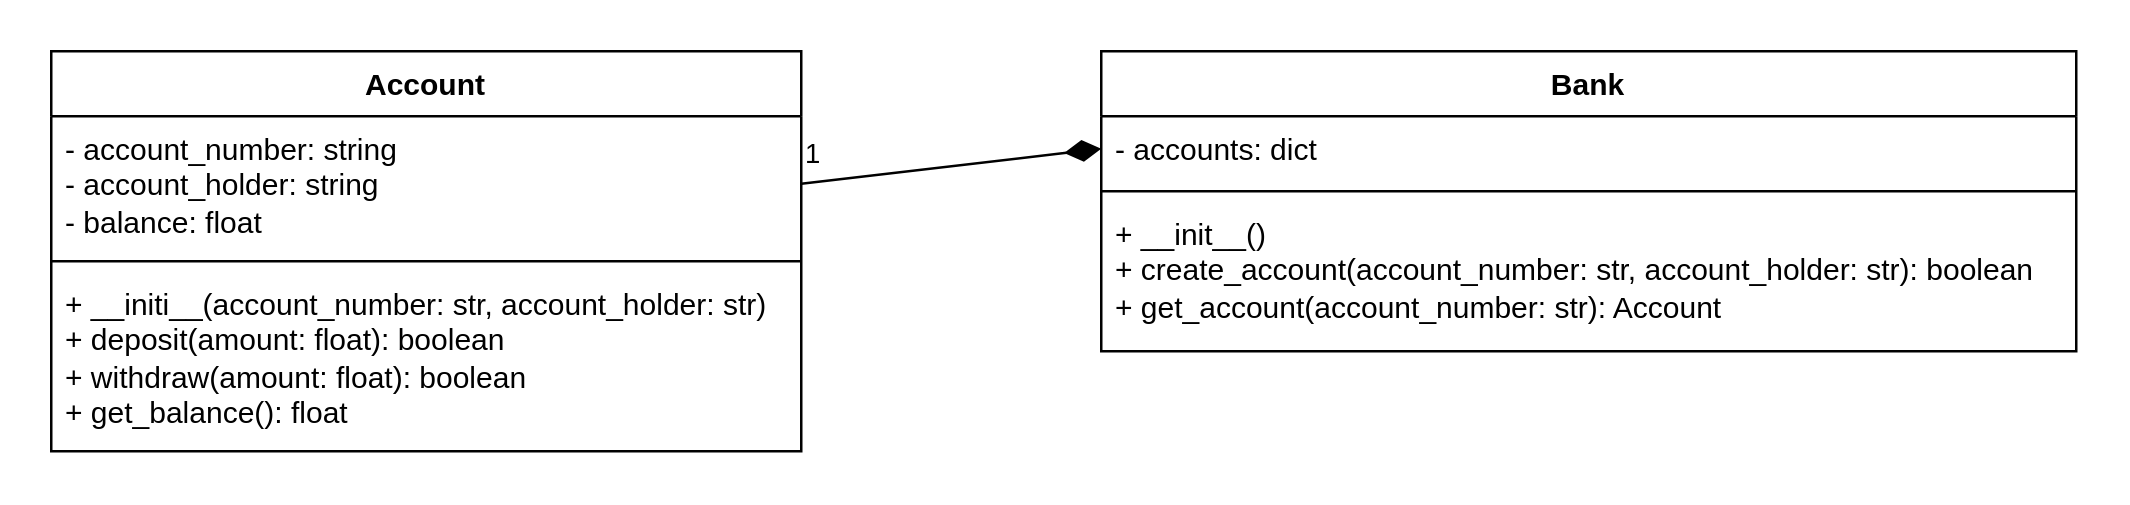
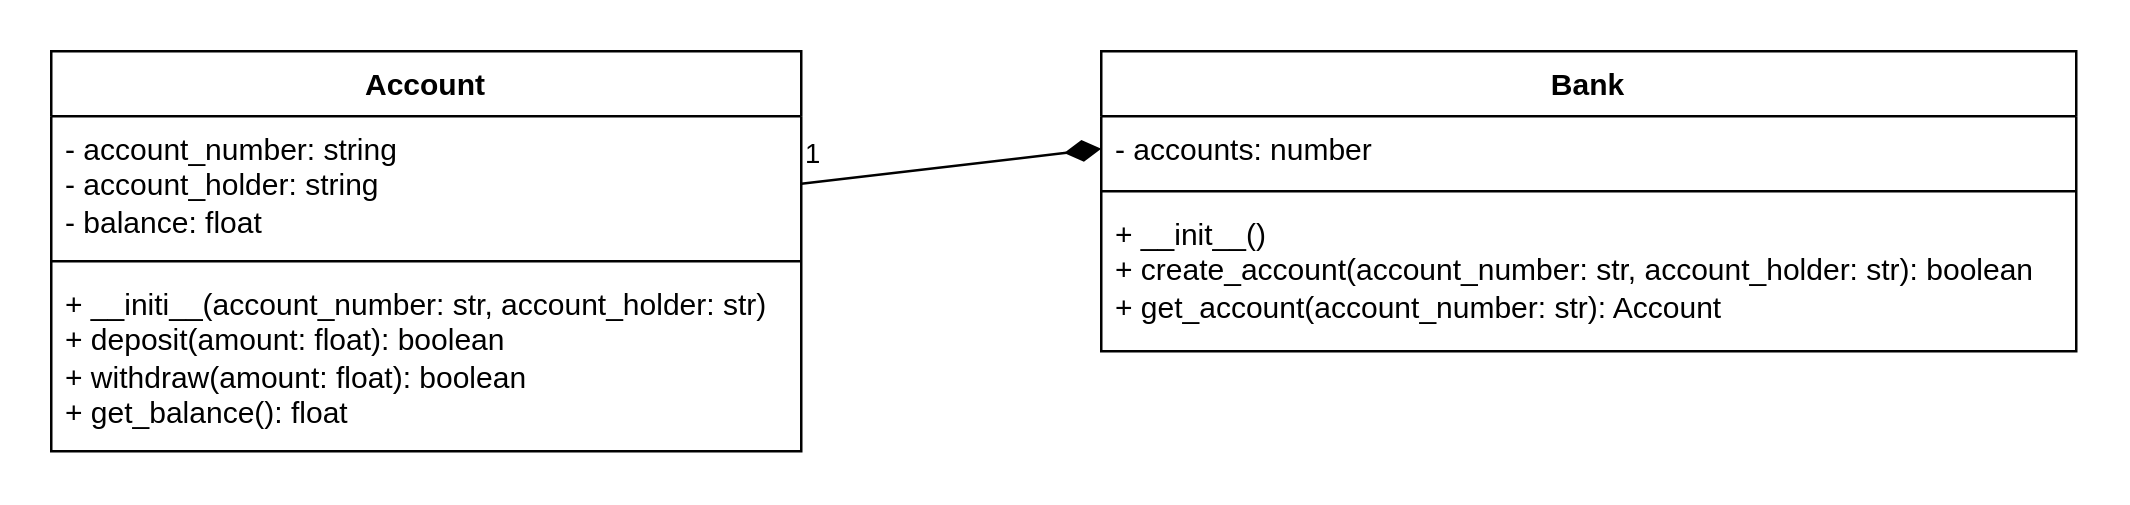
(1235, 152) -> (1256, 152)
